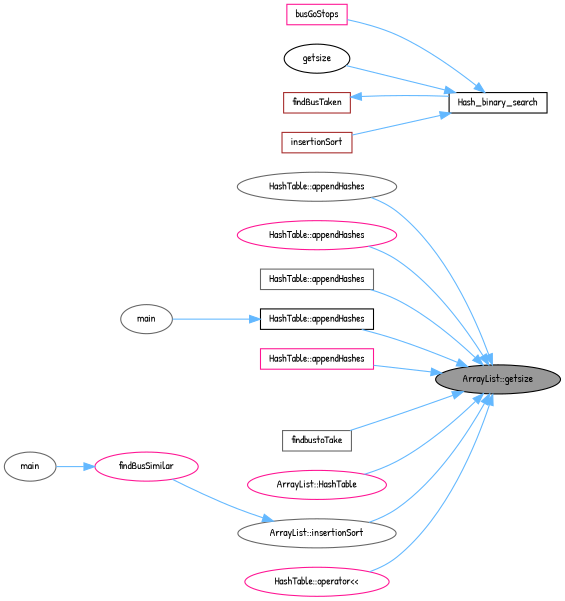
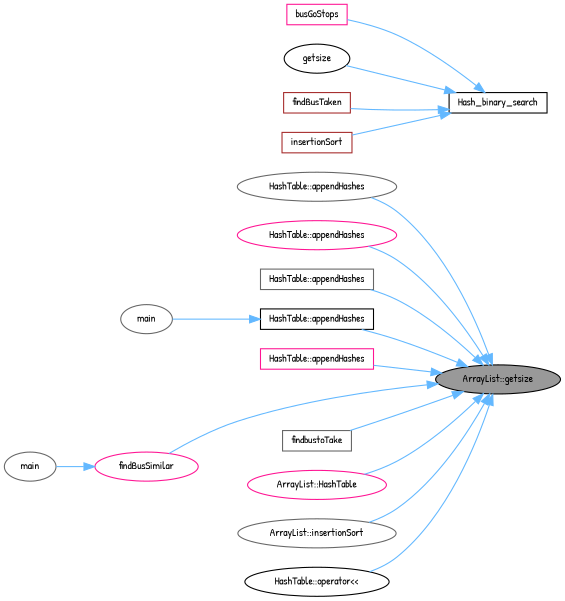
(405, 96) -> (394, 110)
(217, 500) -> (294, 406)
(317, 582) -> (317, 582)
